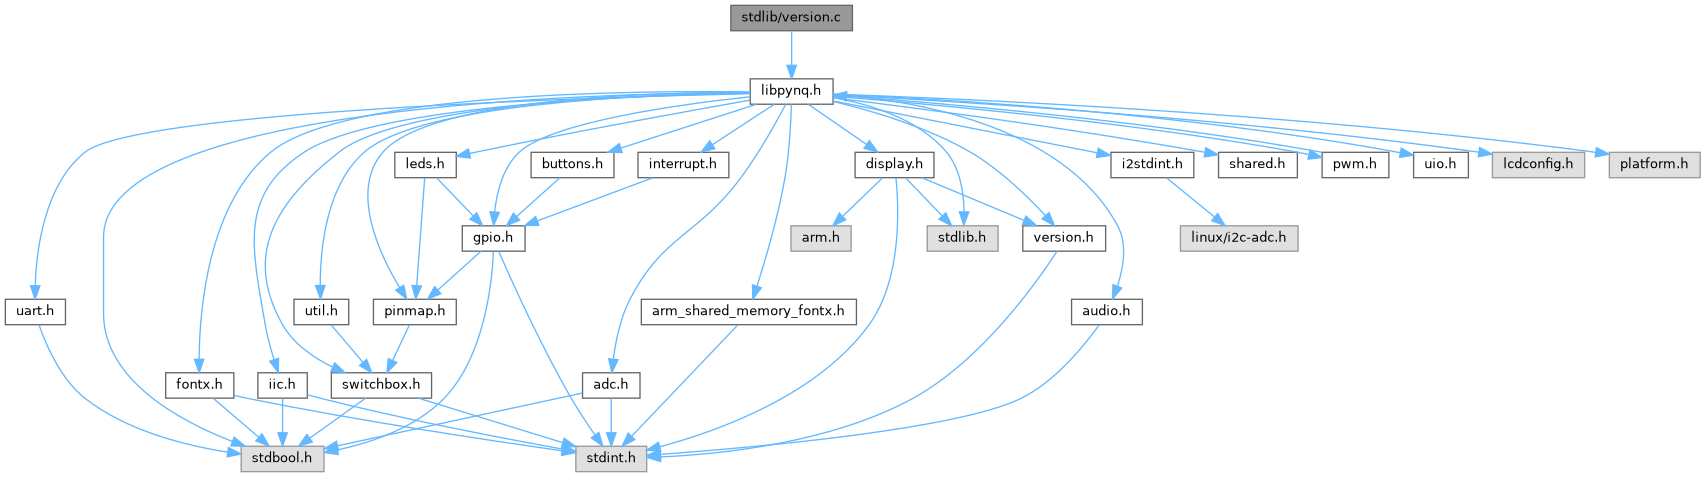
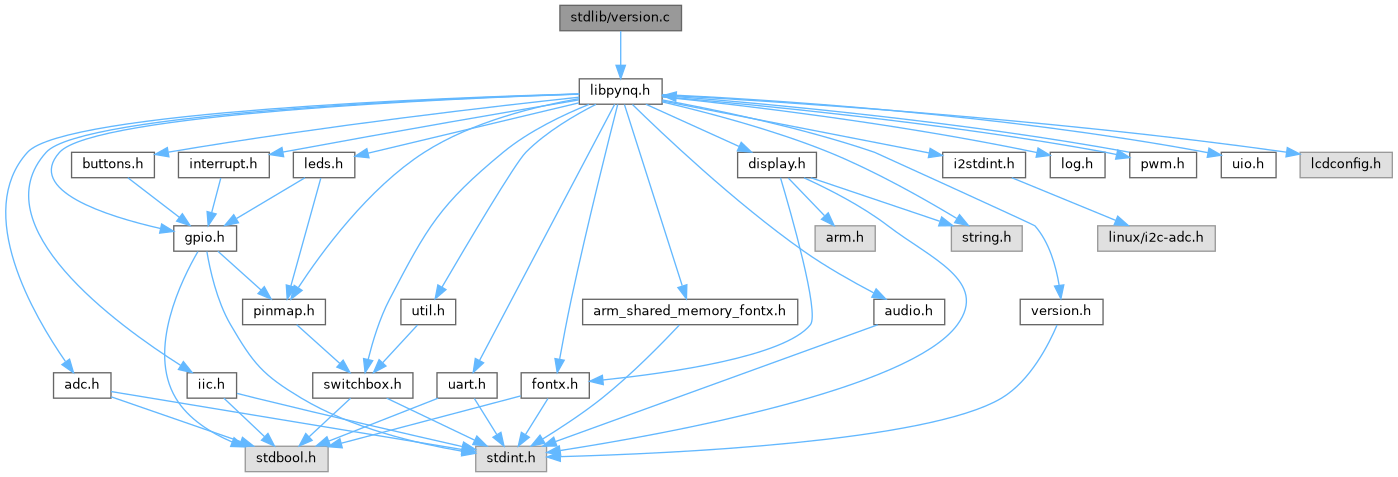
(273, 132) -> none
(1258, 165) -> (1078, 165)
(1655, 165) -> none
(973, 199) -> (783, 343)
(963, 238) -> (987, 238)
none -> (486, 417)
